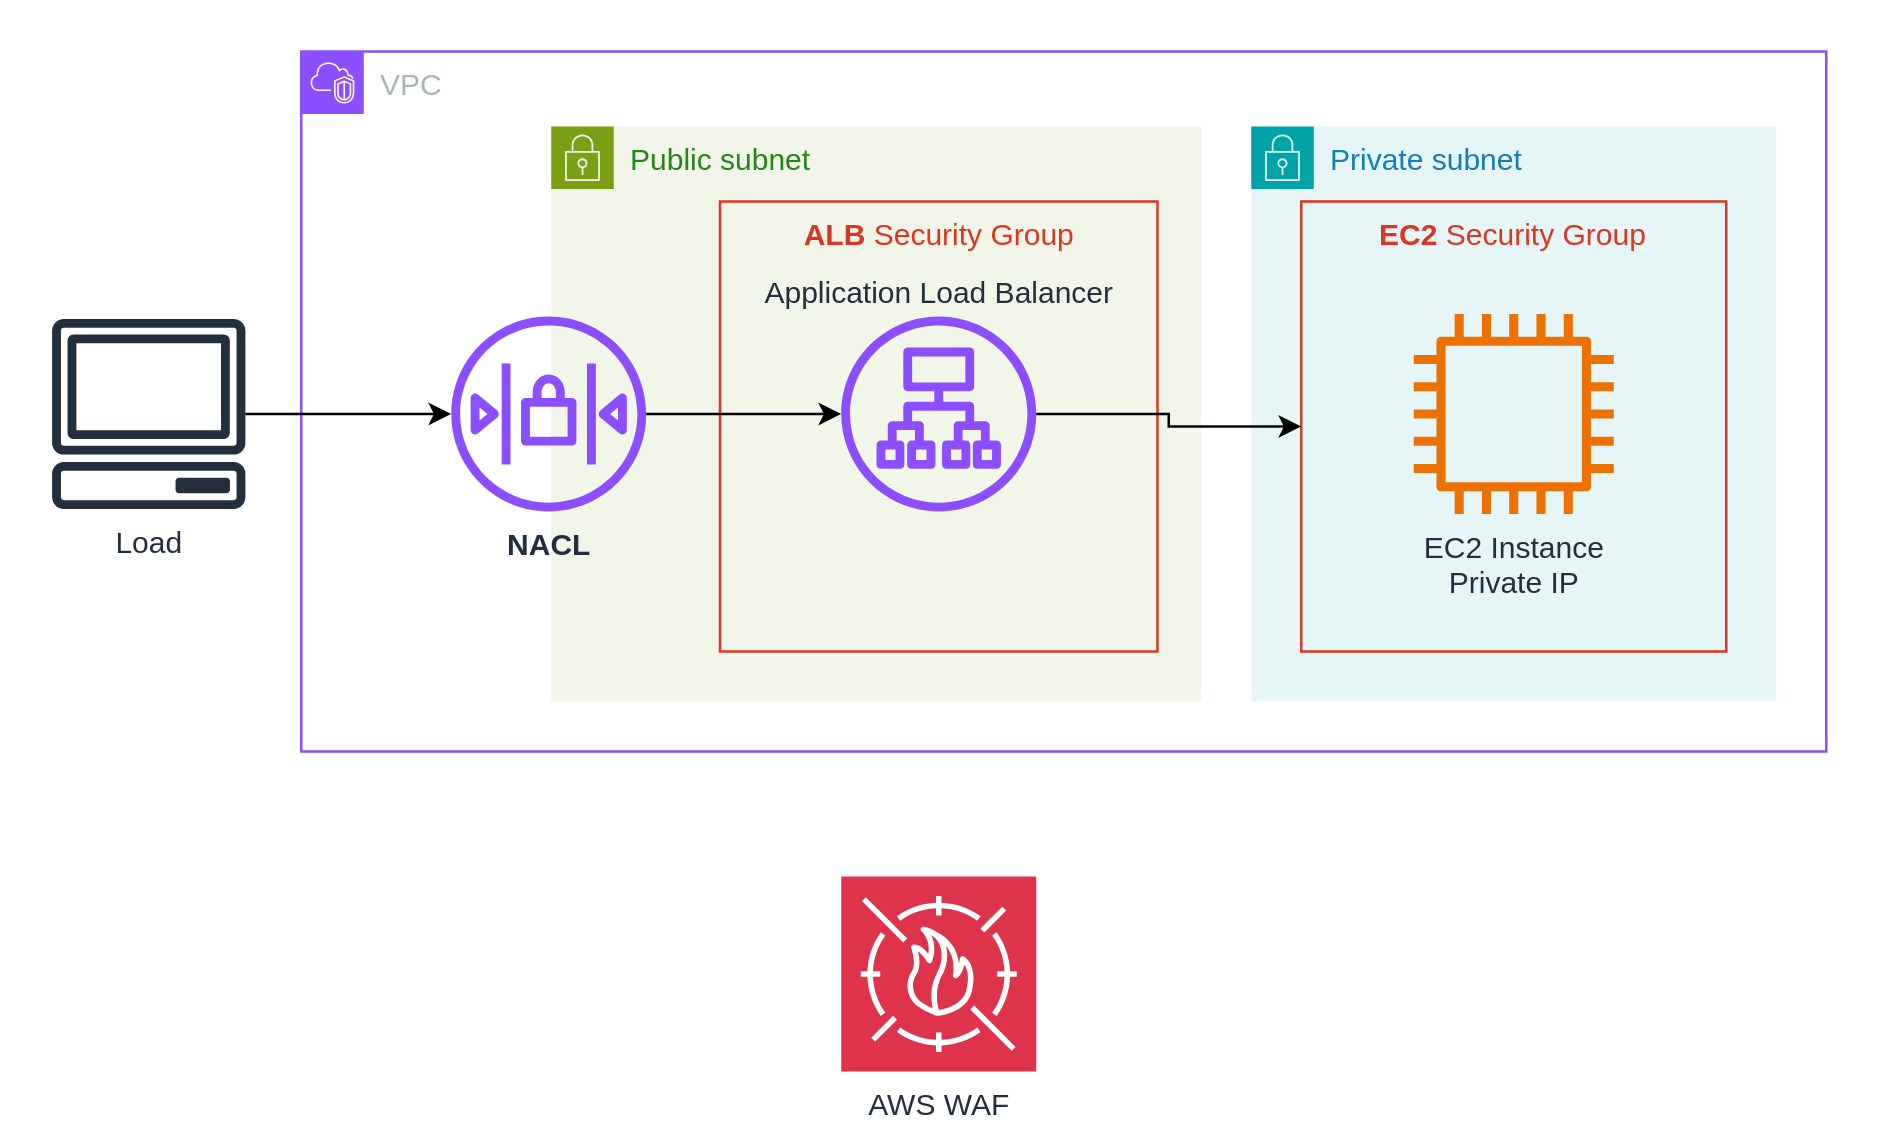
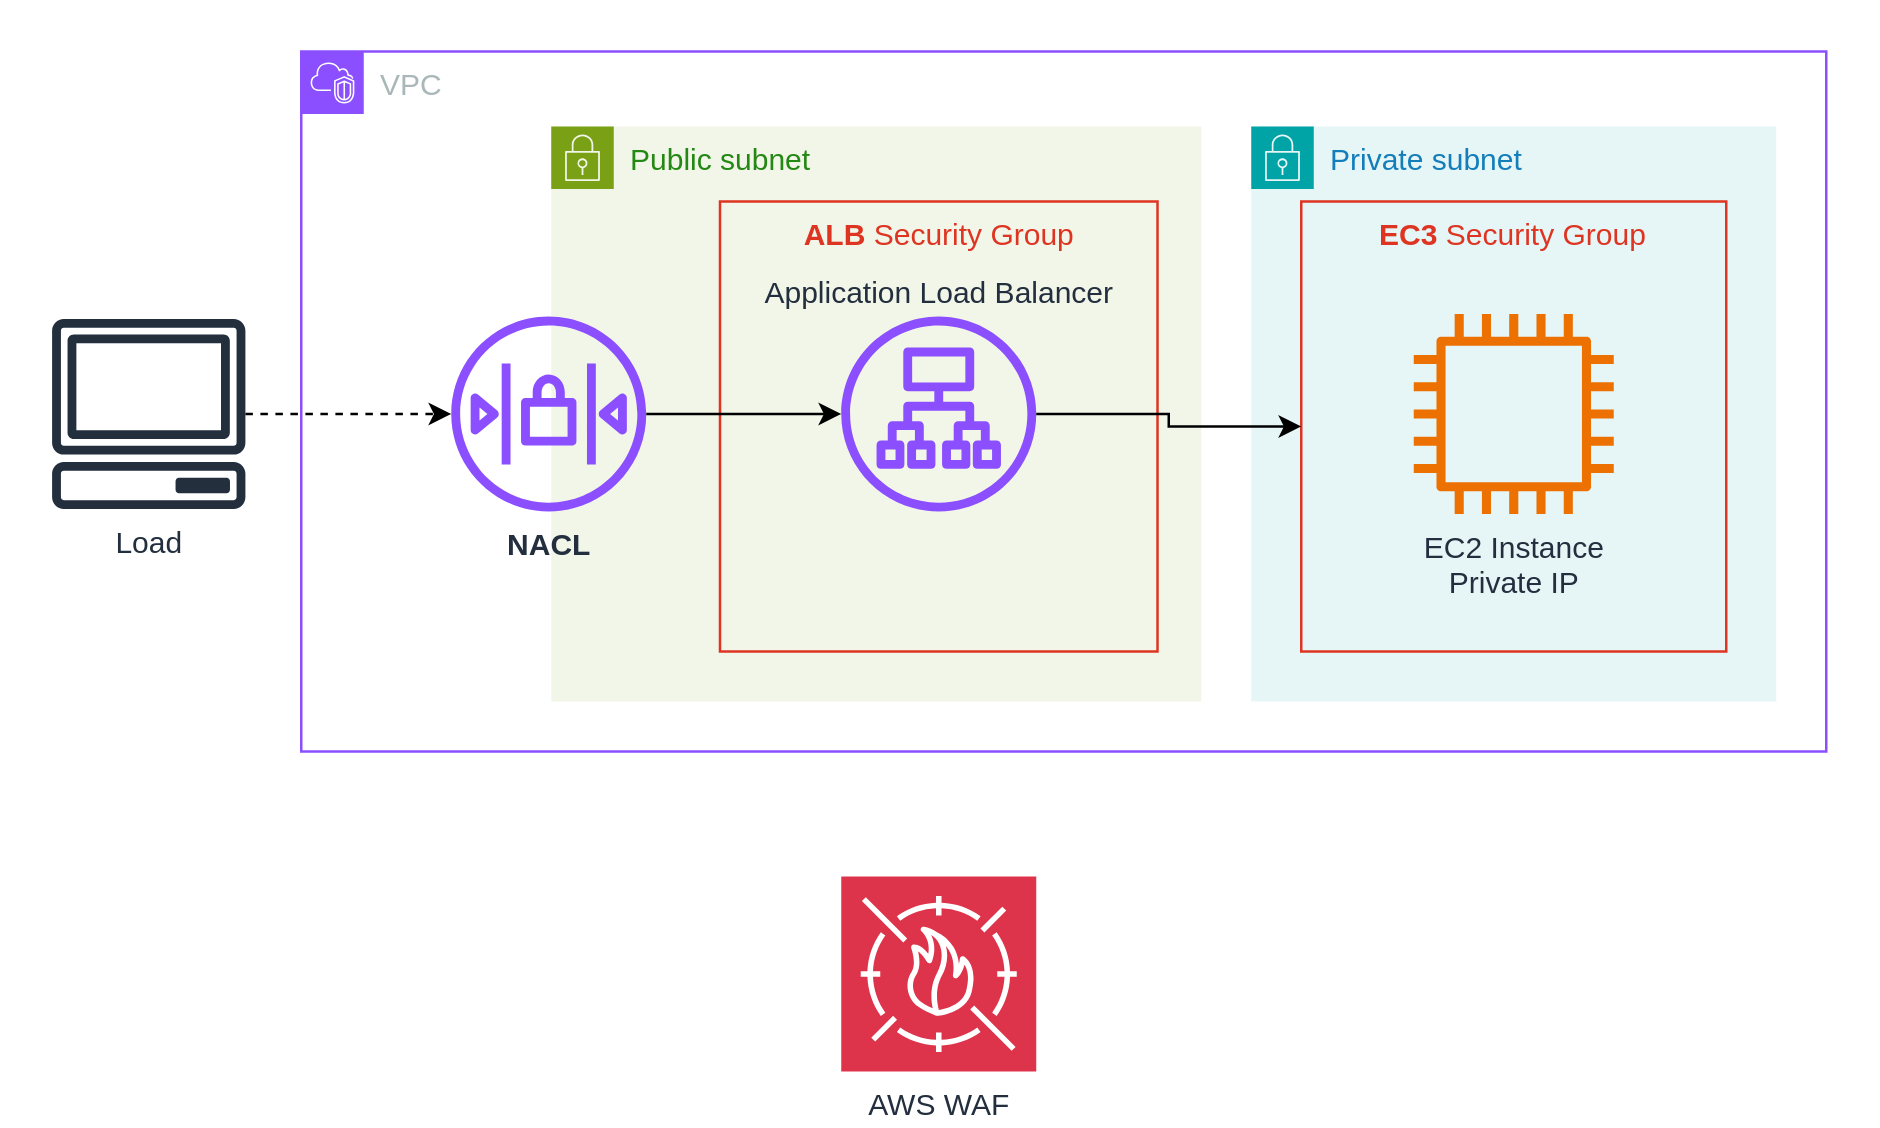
(1514, 237) -> (1514, 237)
(343, 414) -> (343, 414)
